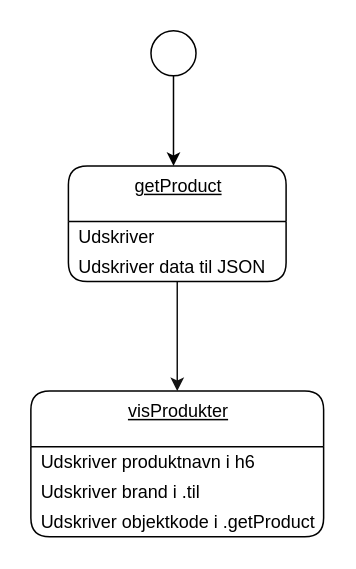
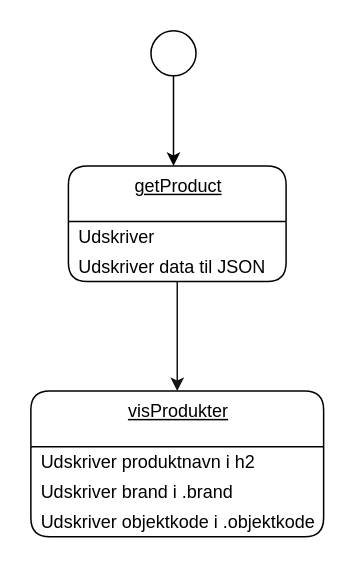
(160, 462) -> (160, 462)
(133, 492) -> (147, 492)
(198, 522) -> (198, 522)
